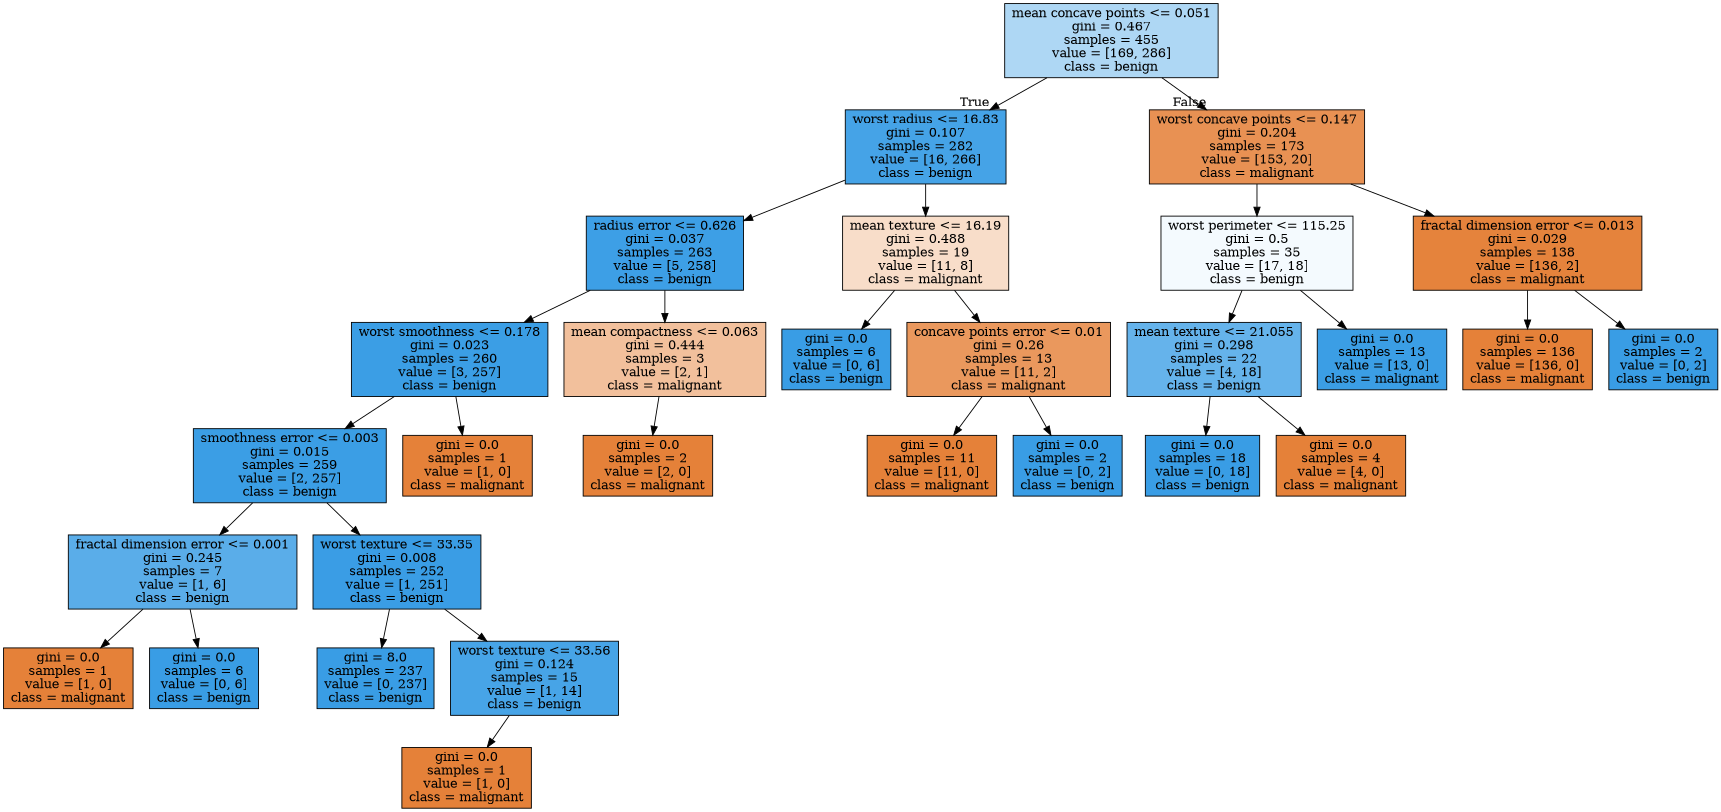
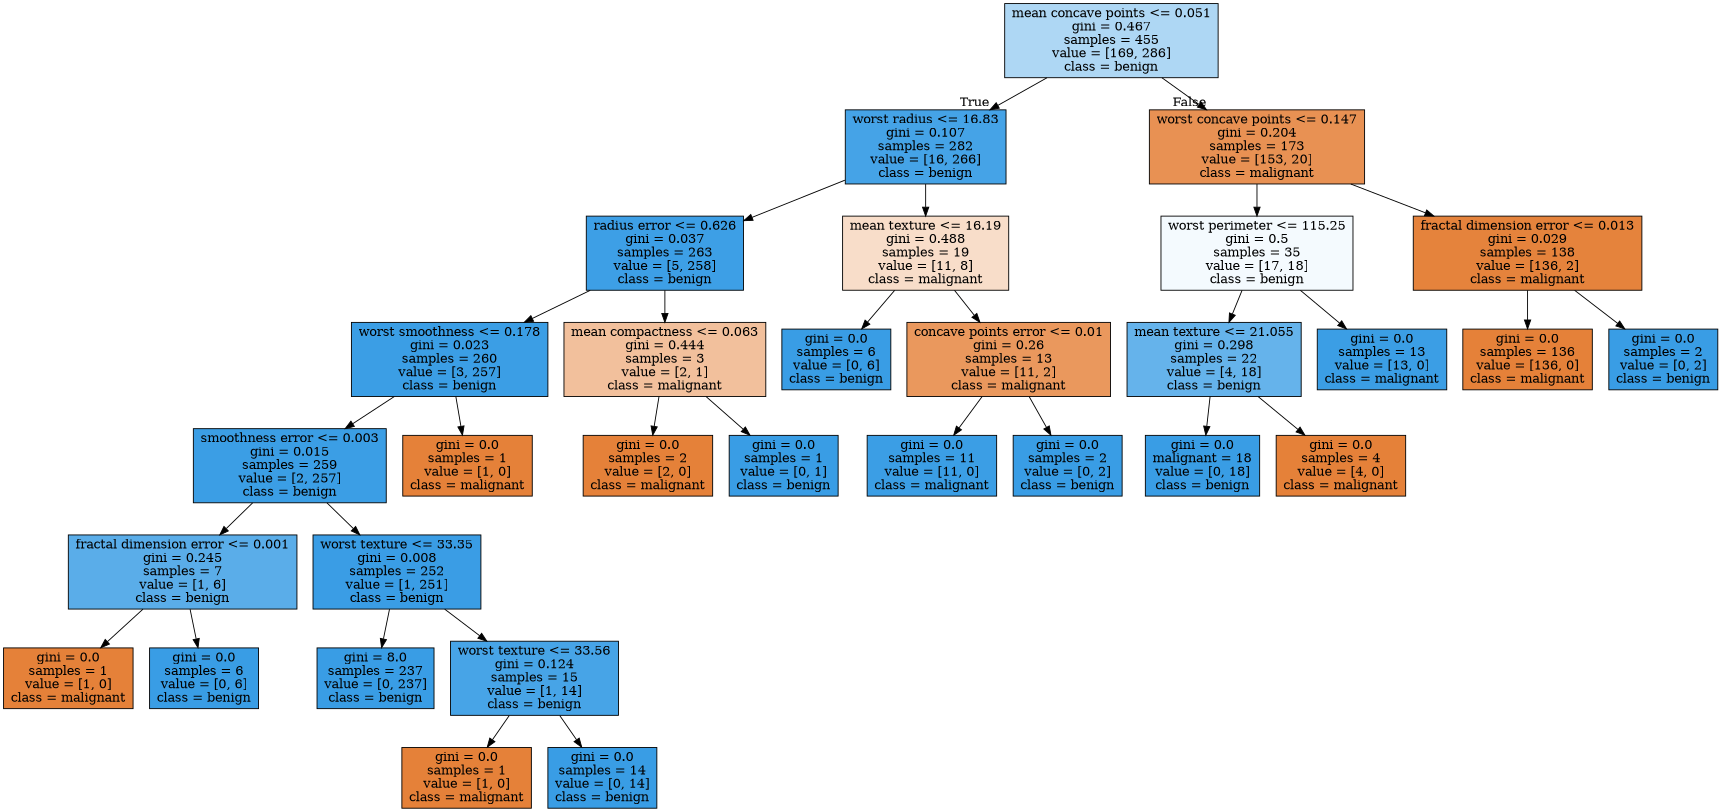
none -> (784, 466)
(932, 466) -> (932, 466)
(1202, 466) -> (1202, 466)
none -> (602, 778)
